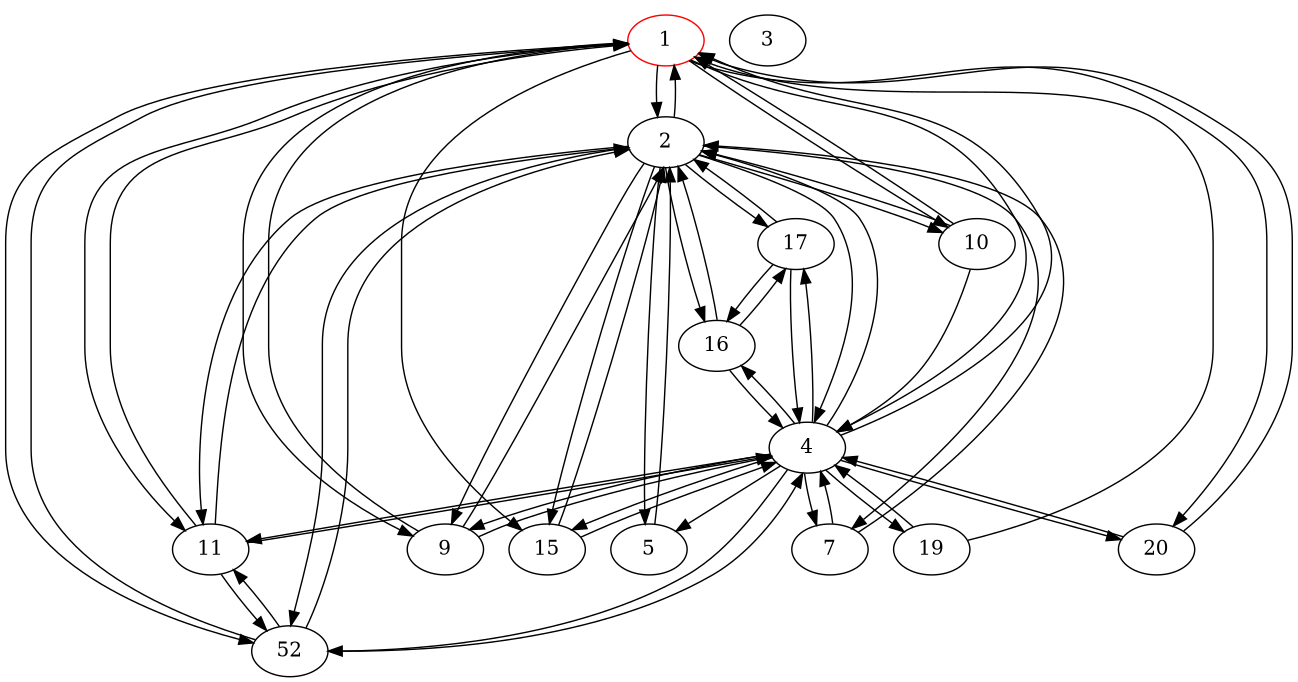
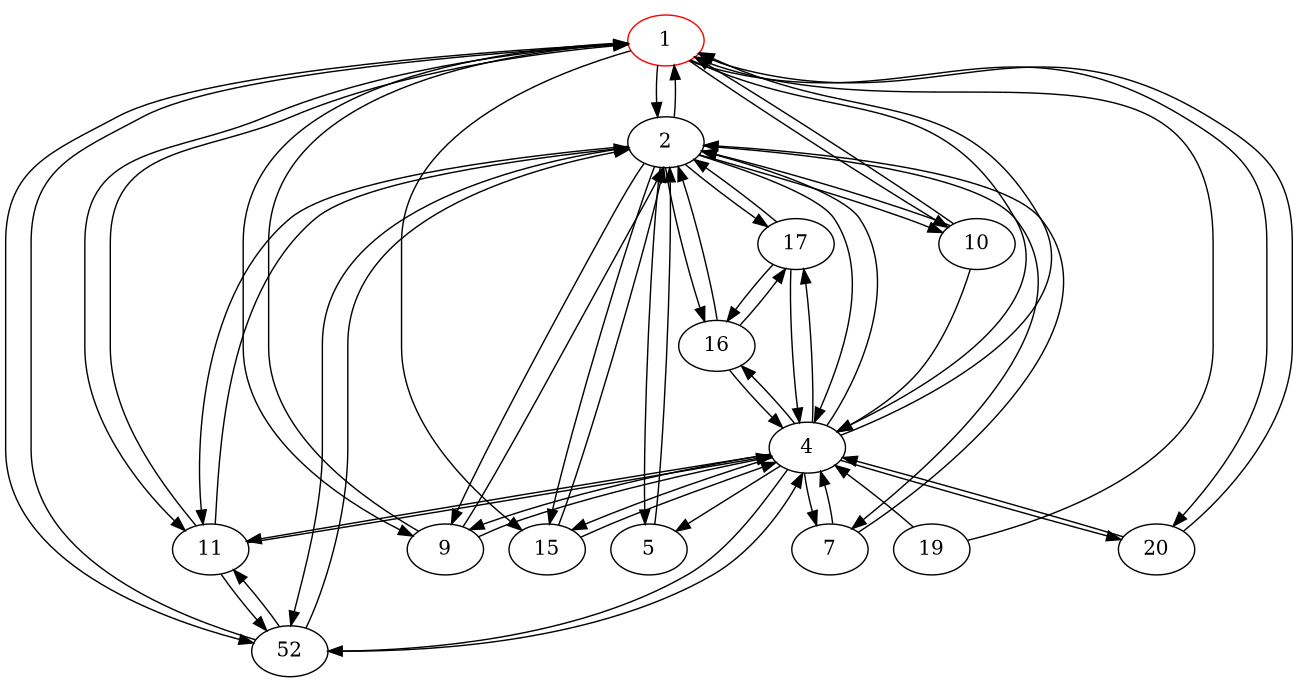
(768, 40) -> none
(858, 497) -> none
